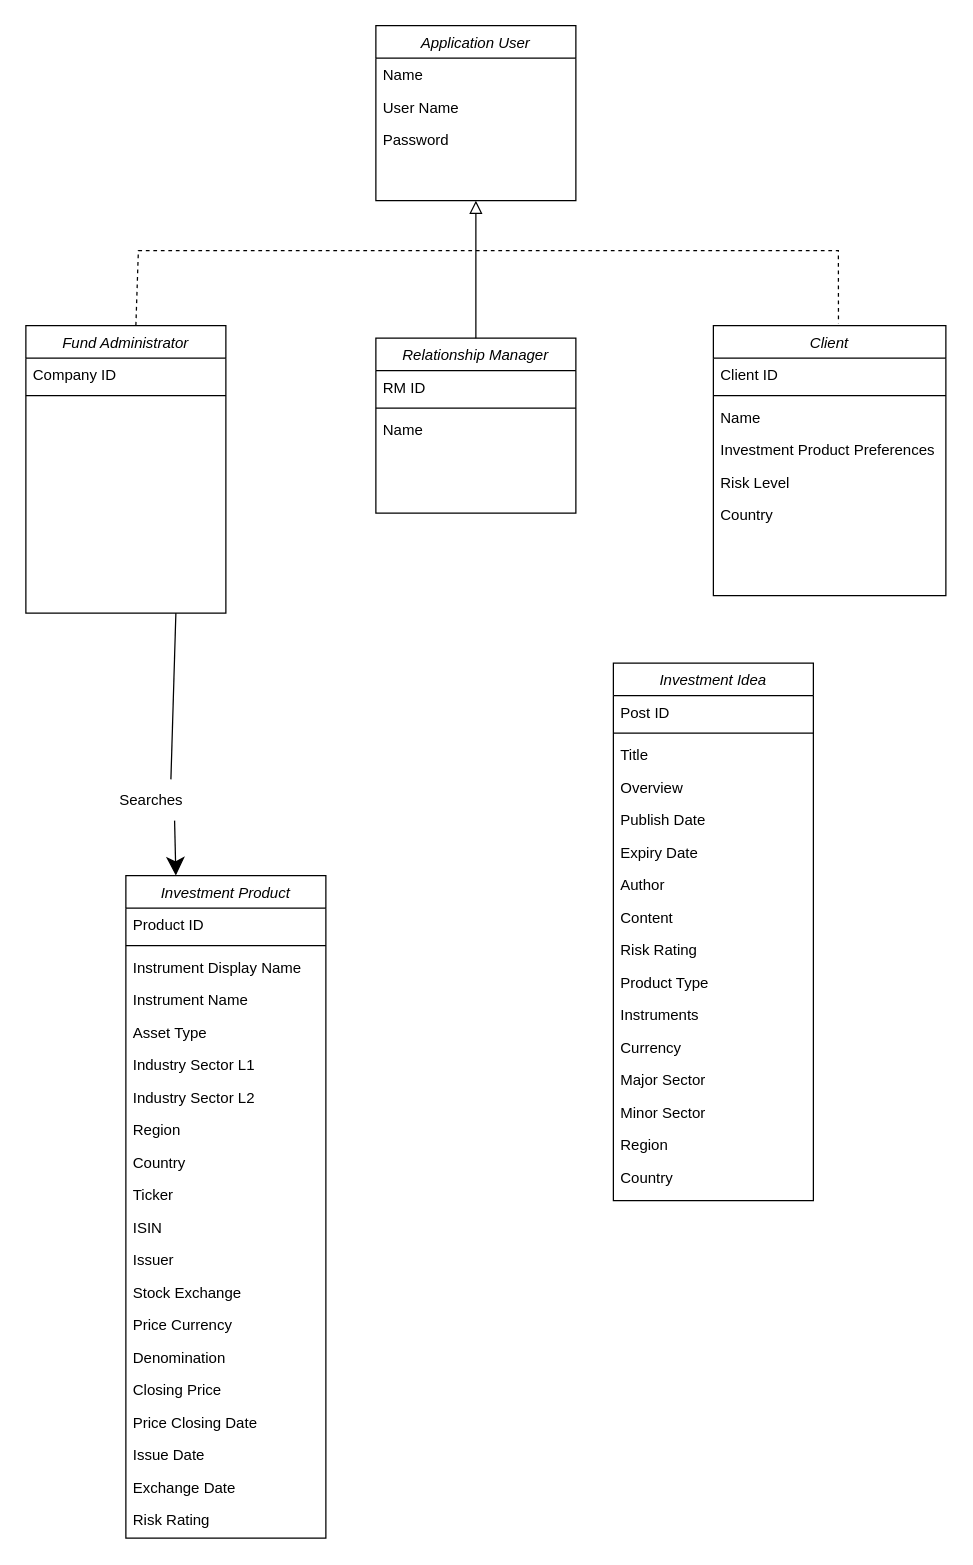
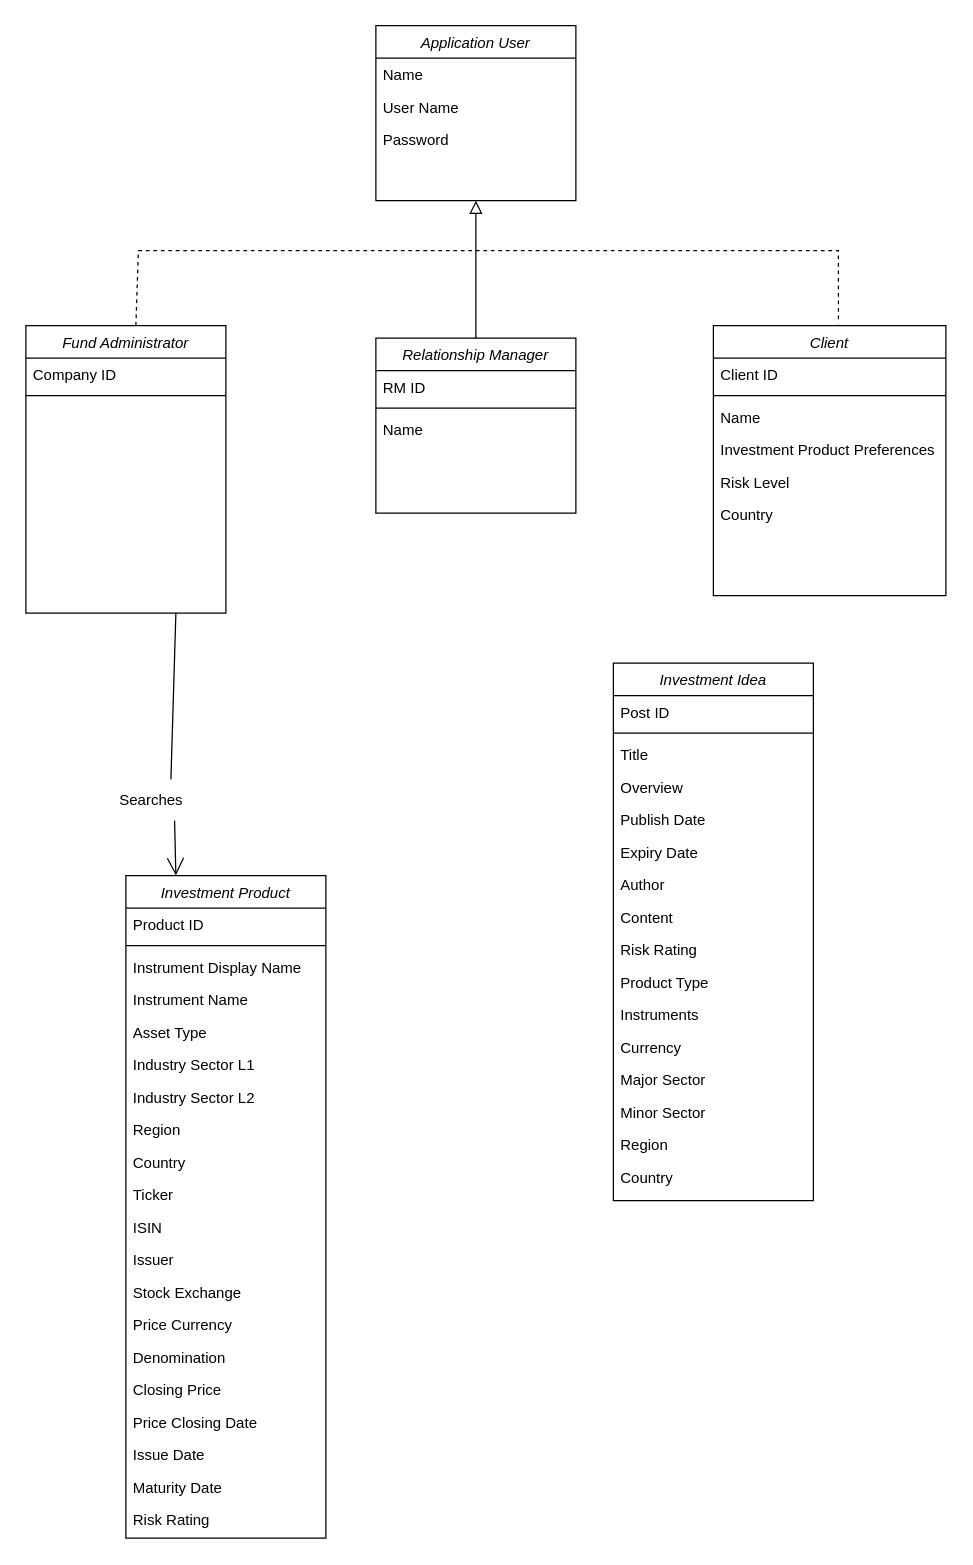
(175, 860) -> (175, 865)
(185, 1488) -> (183, 1488)
